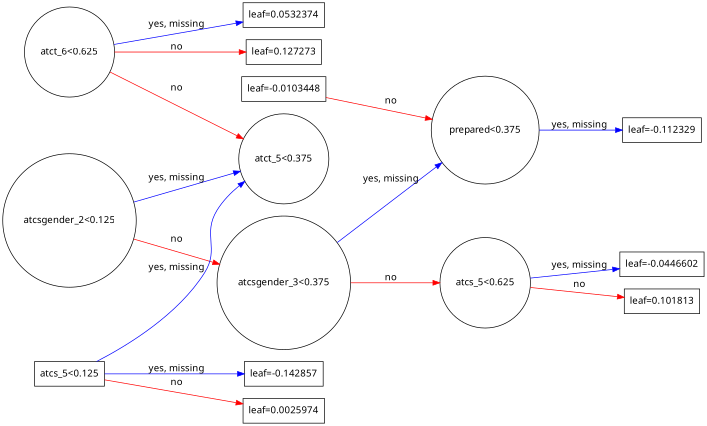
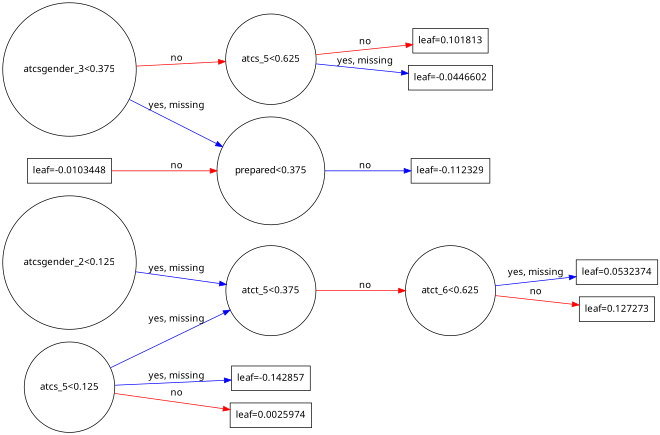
(174, 104) -> (357, 291)
(579, 125) -> (365, 166)
(173, 251) -> none
(69, 374) -> (69, 387)
